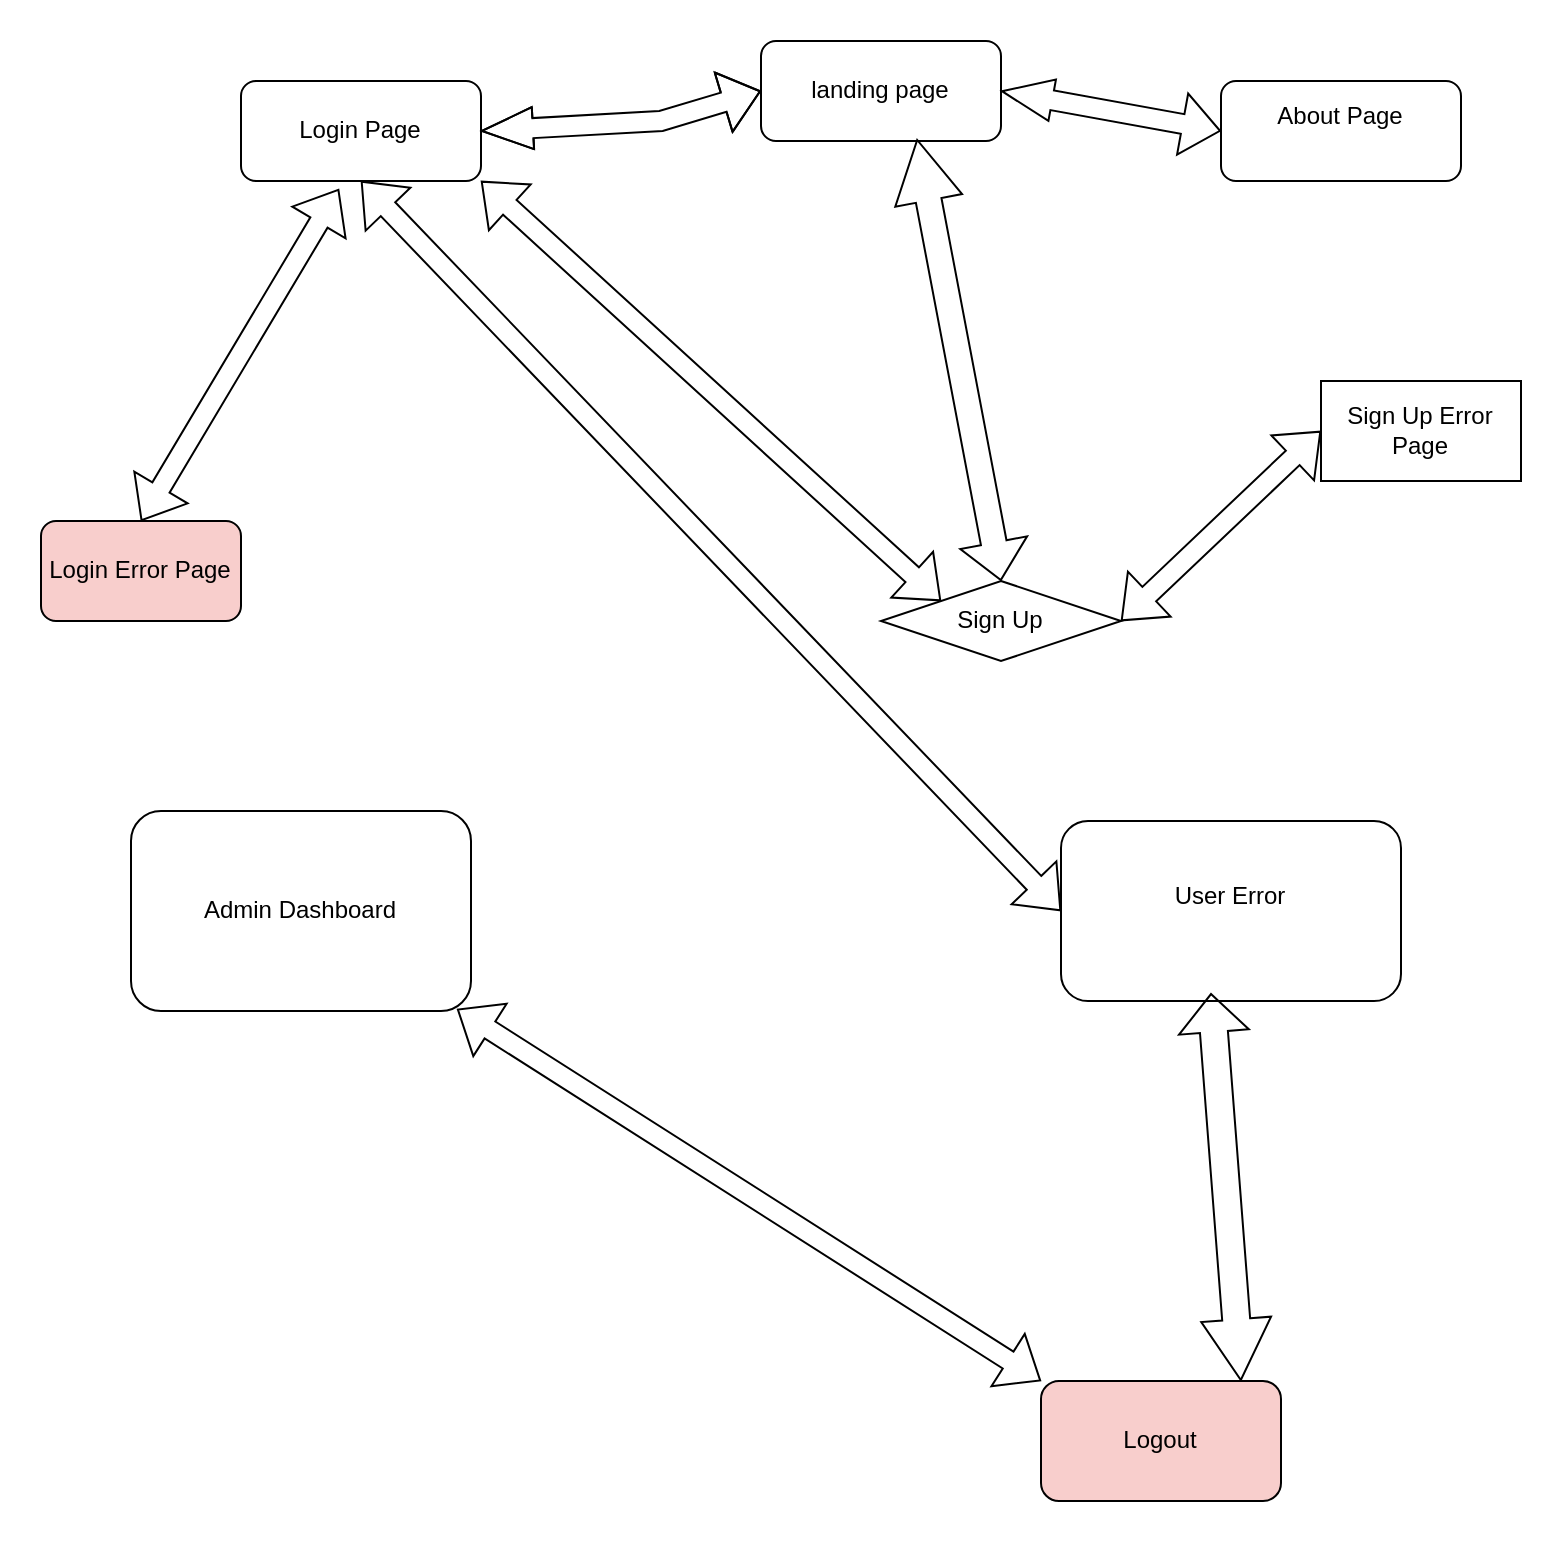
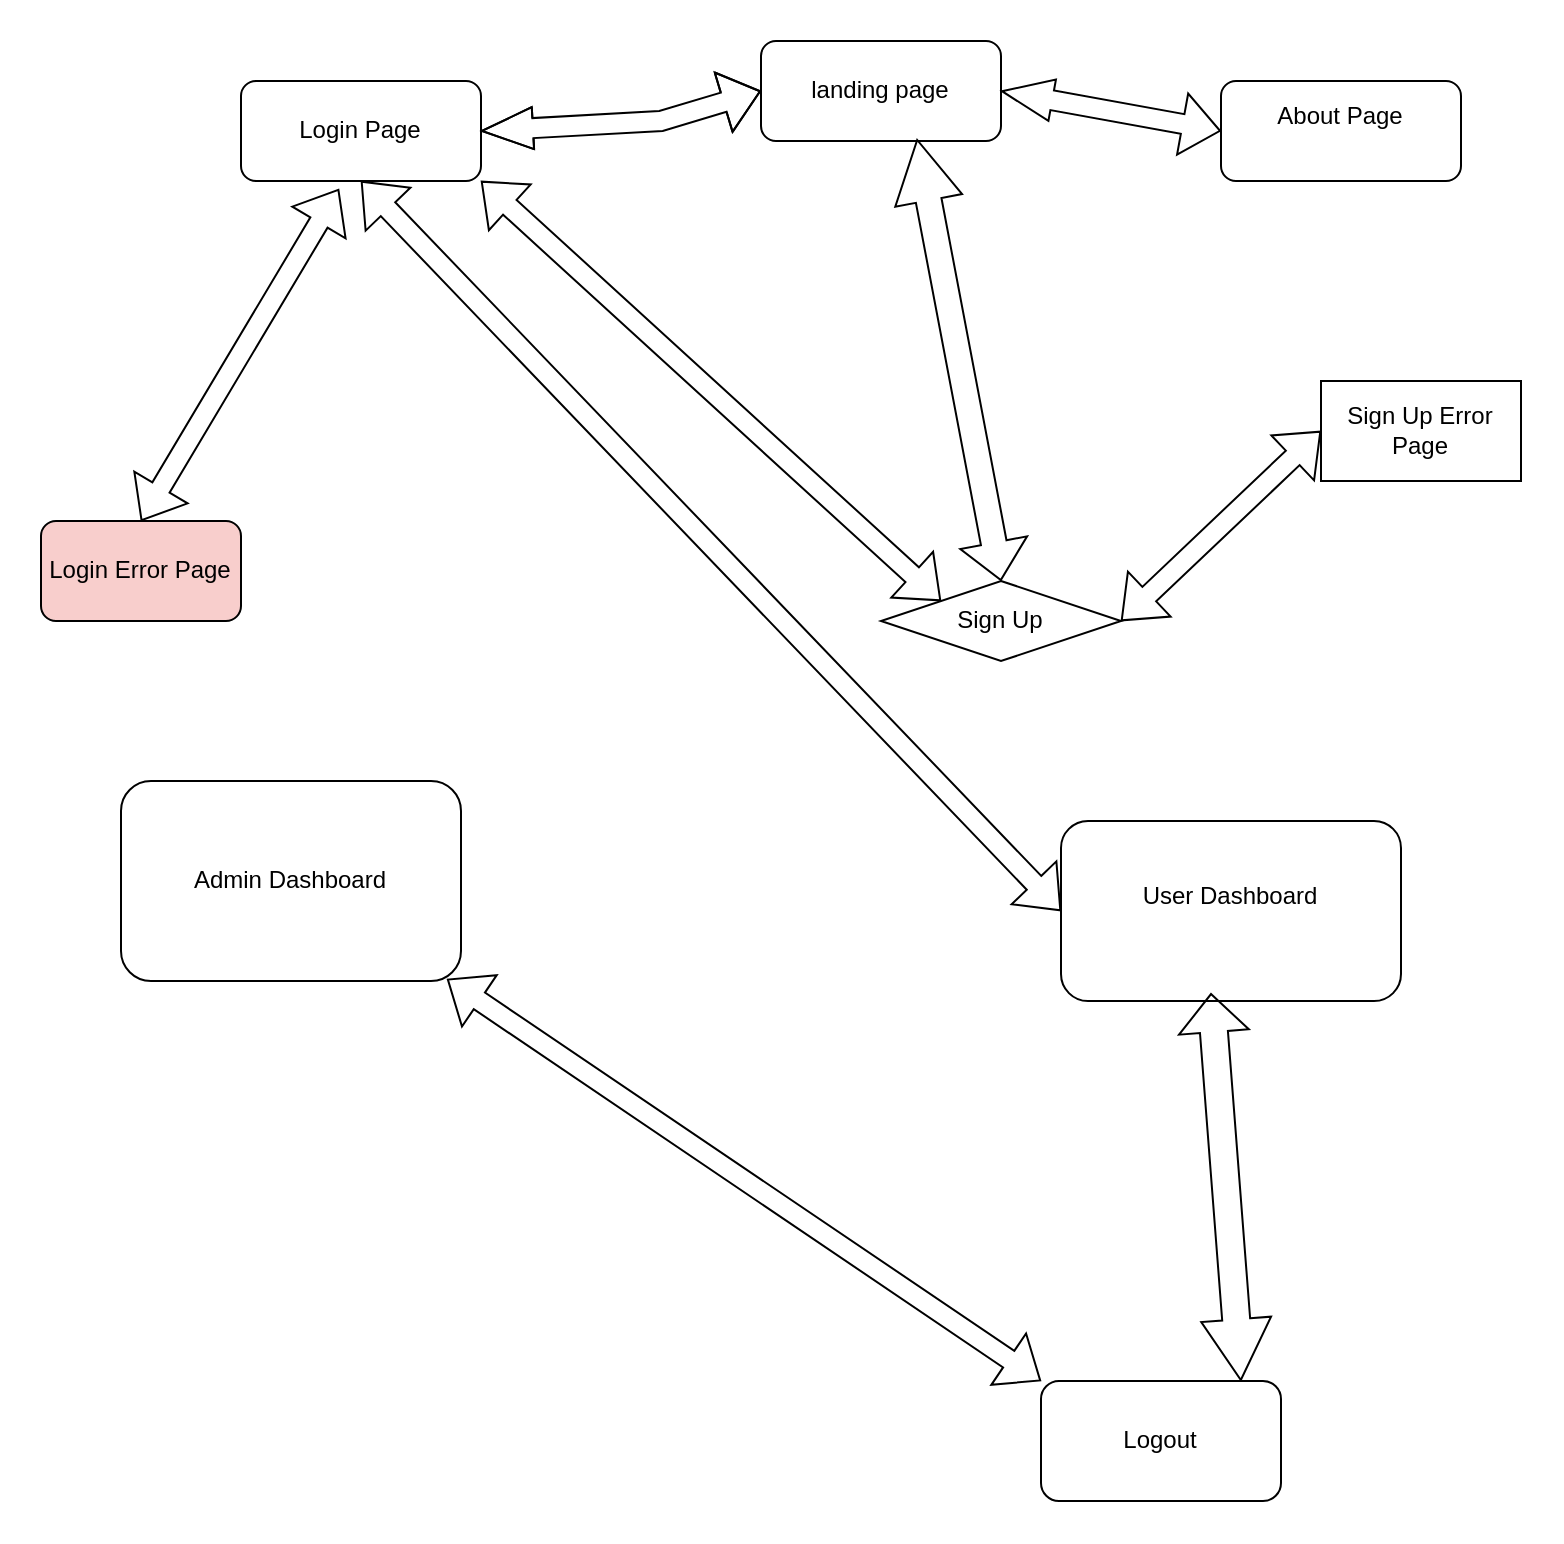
(301, 911) -> (291, 881)
(1231, 911) -> (1231, 911)
(1161, 1441) -> (1161, 1441)
